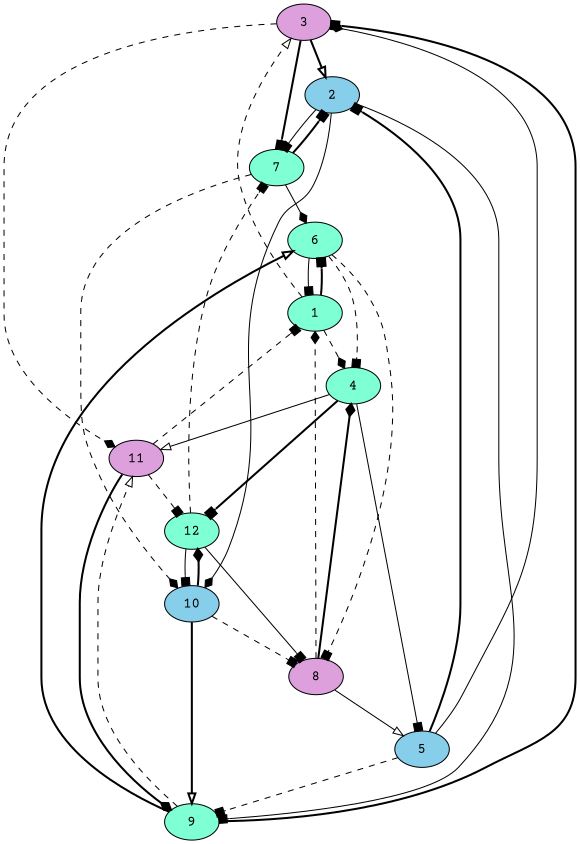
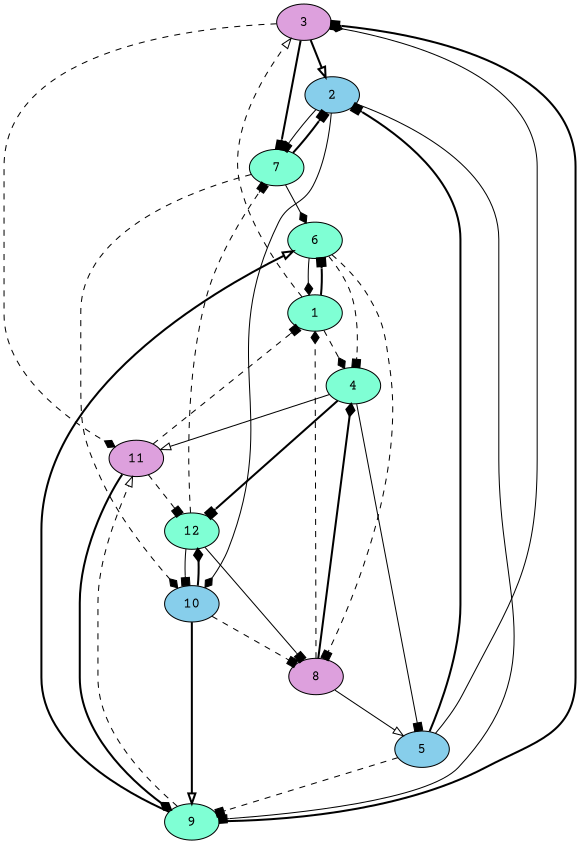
(308, 271) -> (308, 270)
